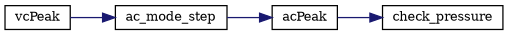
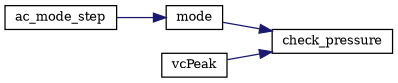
(86, 18) -> (243, 57)
(305, 18) -> (194, 18)
